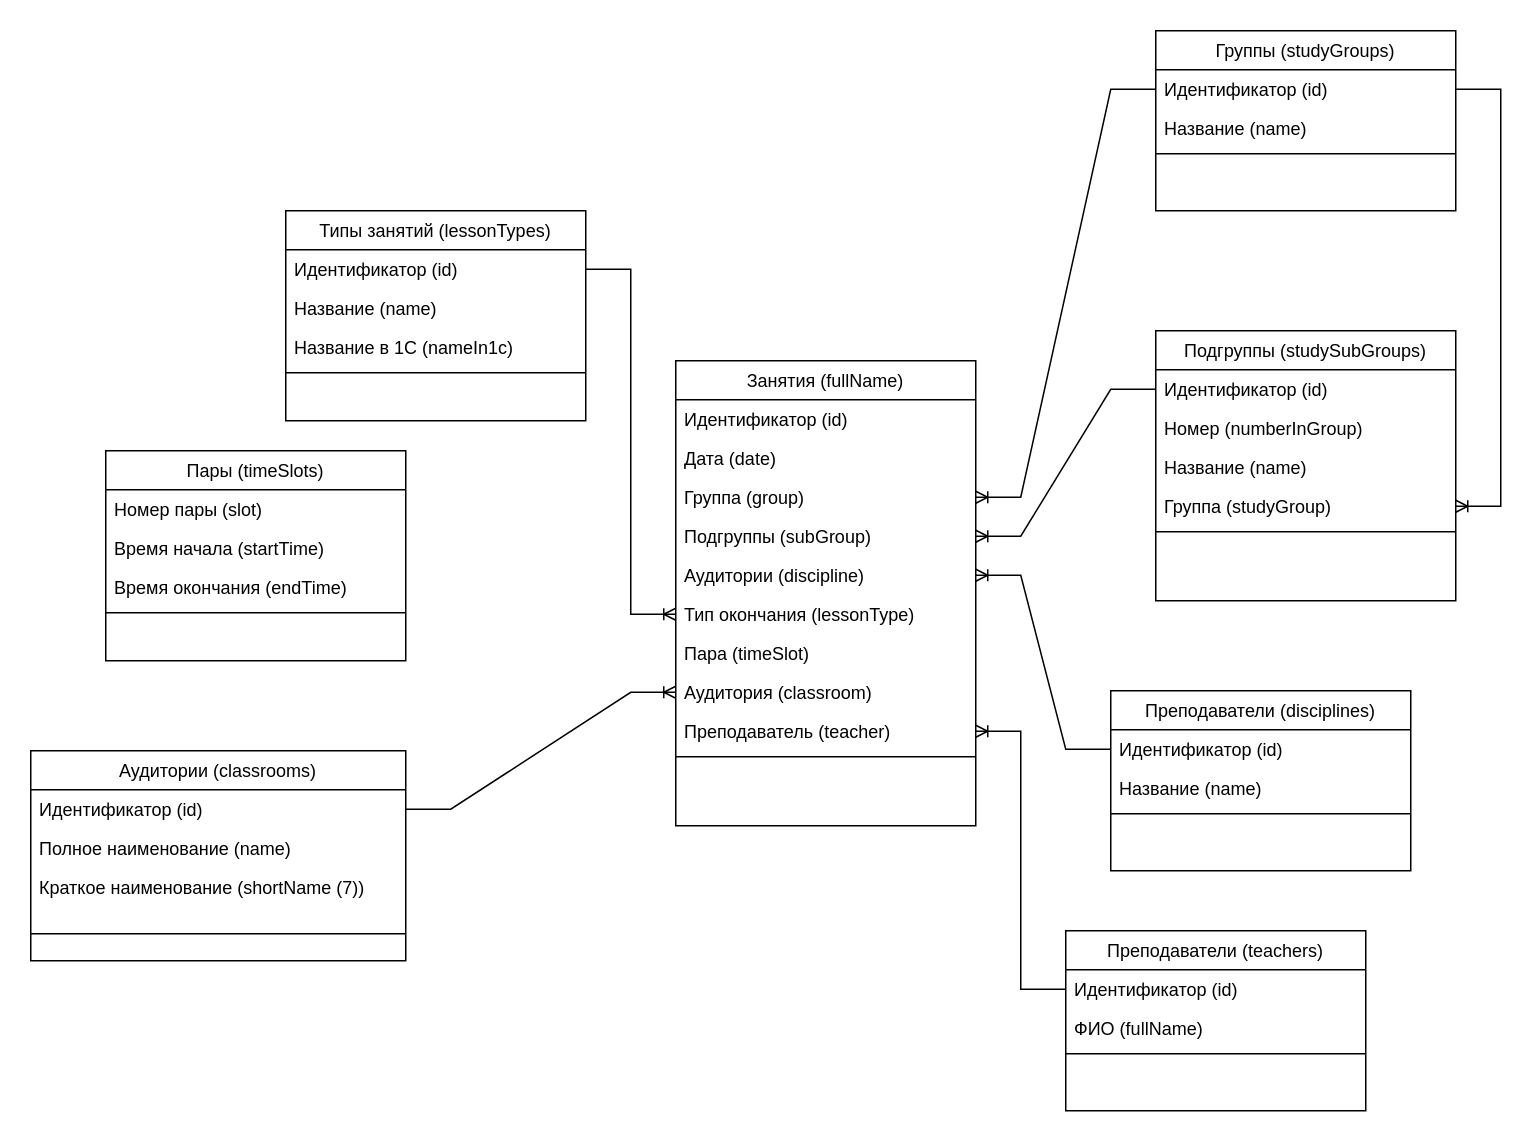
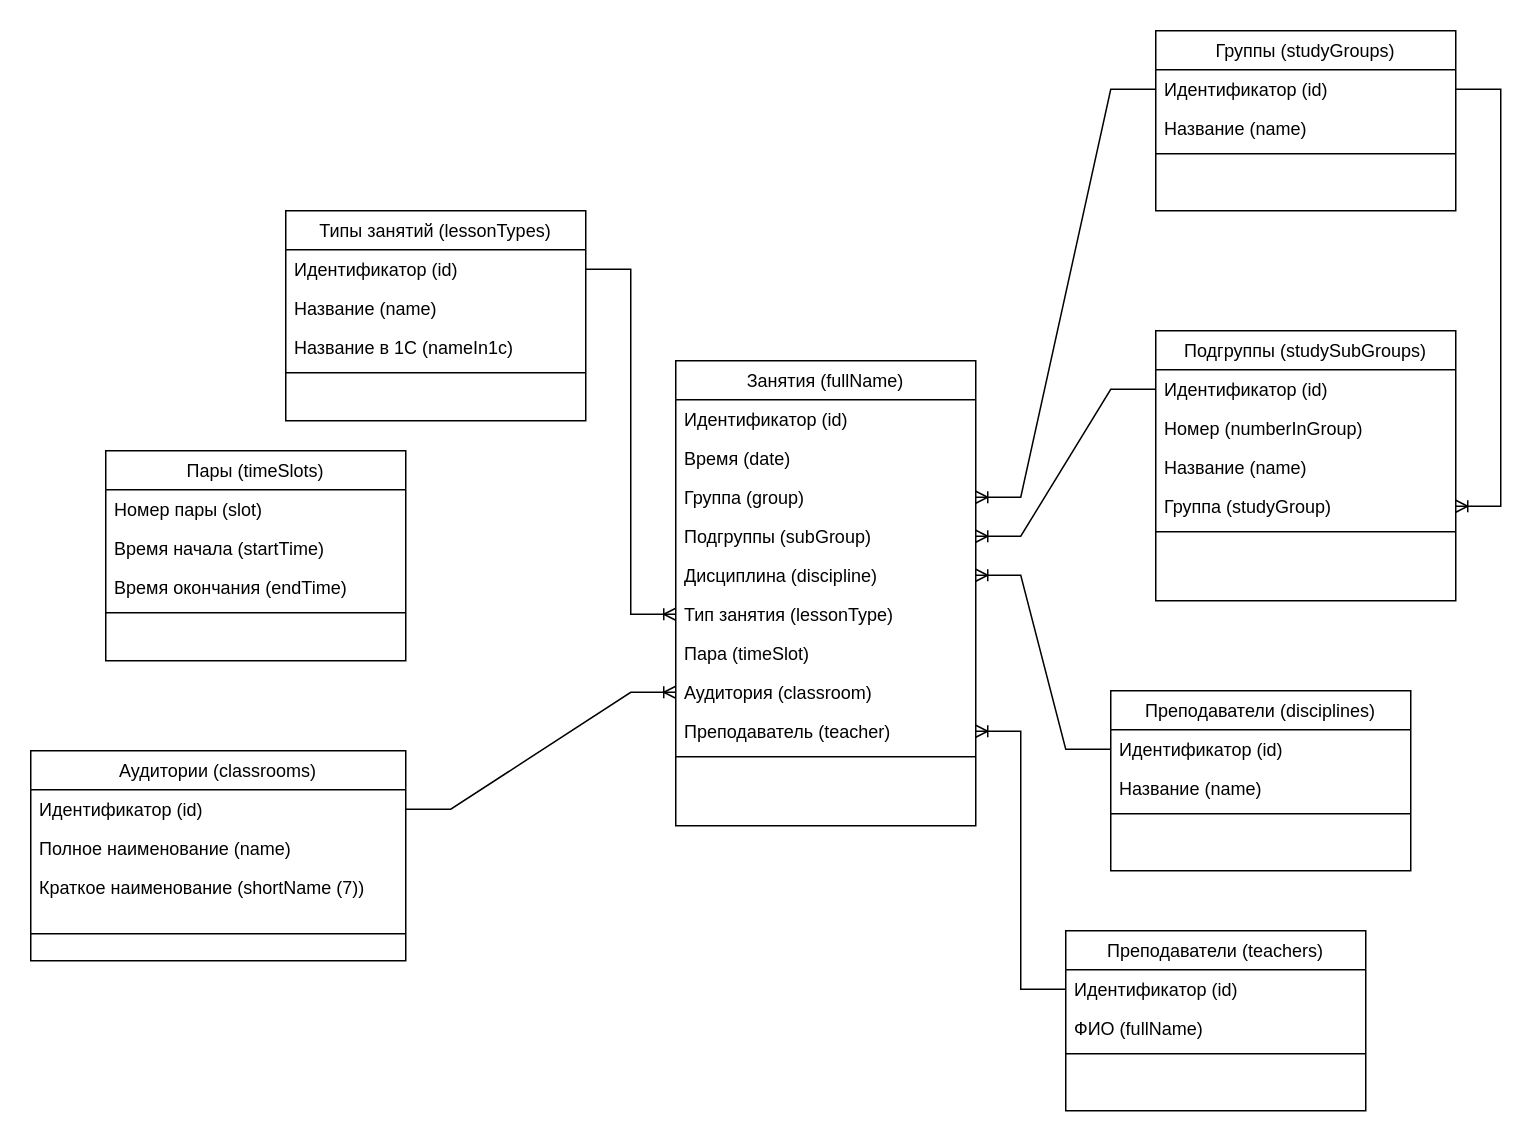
(737, 459) -> (742, 459)
(783, 576) -> (788, 576)
(808, 615) -> (798, 615)
